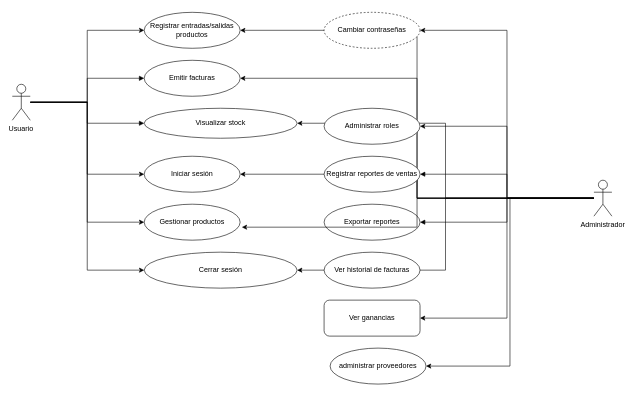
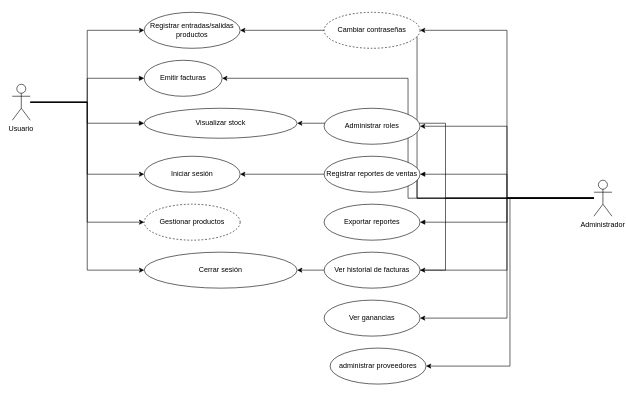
(192, 78) -> (183, 78)
(192, 222) -> (192, 222)
(247, 227) -> none
none -> (476, 270)
(372, 318) -> (372, 318)
